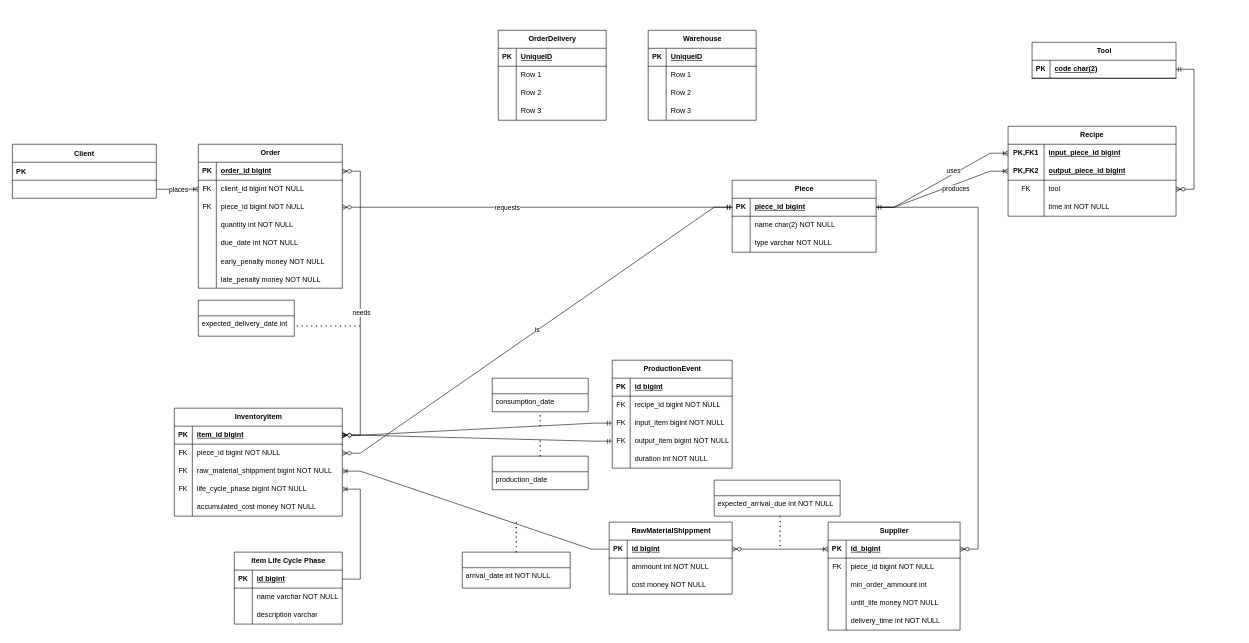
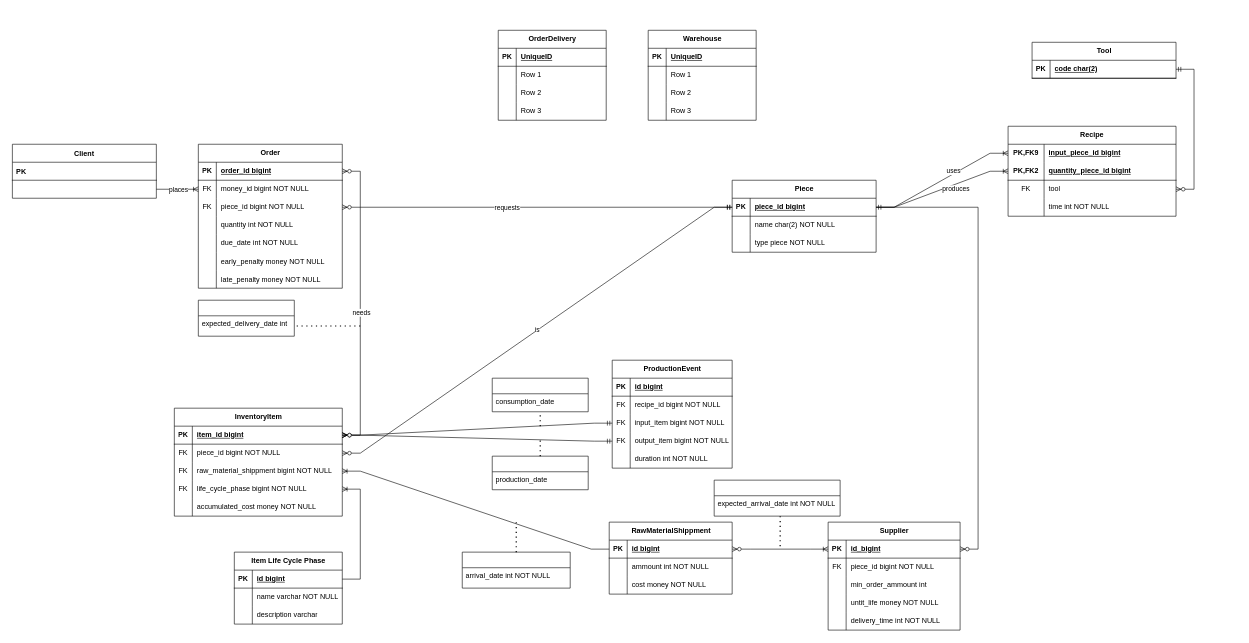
(1026, 153) -> (1026, 153)
(1089, 171) -> (1092, 171)
(264, 189) -> (264, 189)
(795, 243) -> (790, 243)
(778, 509) -> (778, 509)
